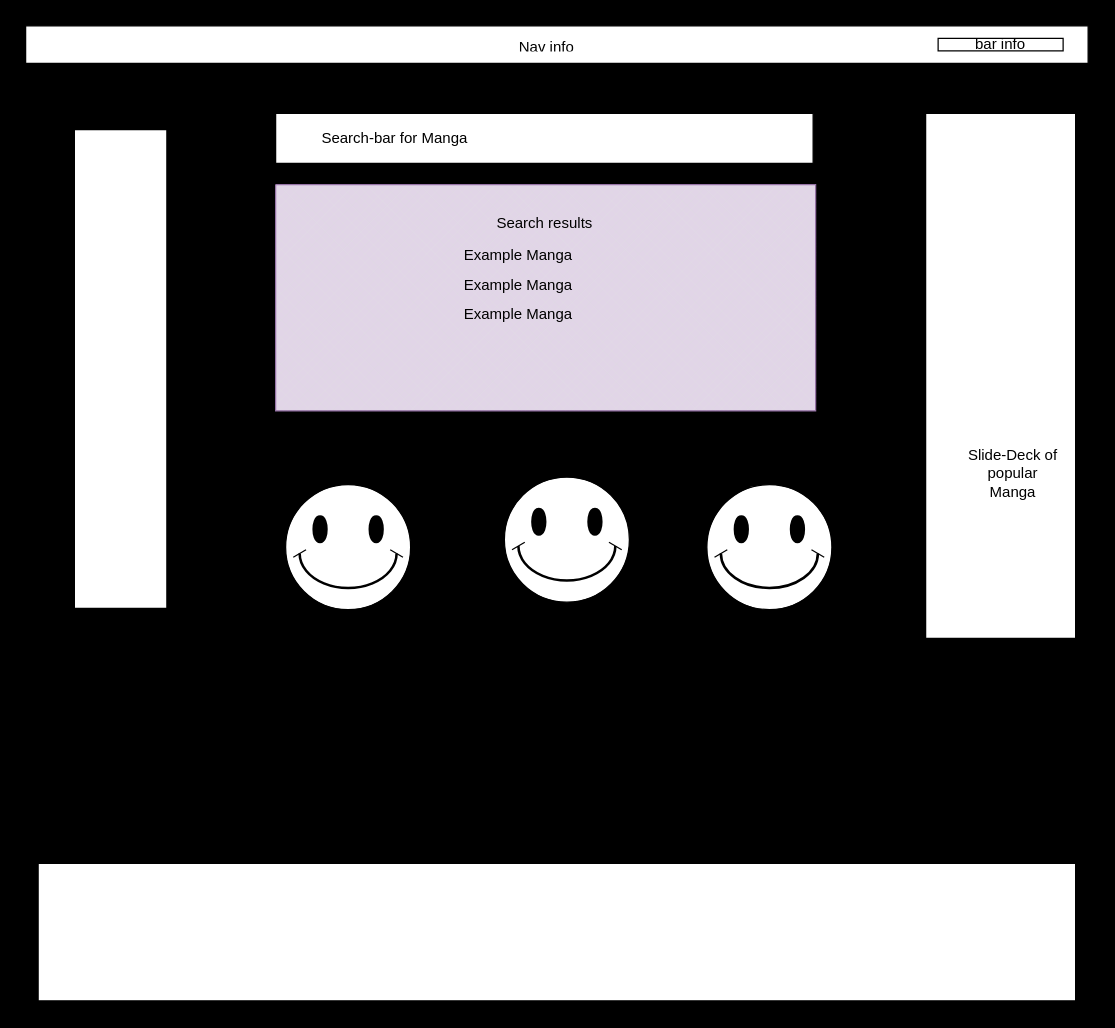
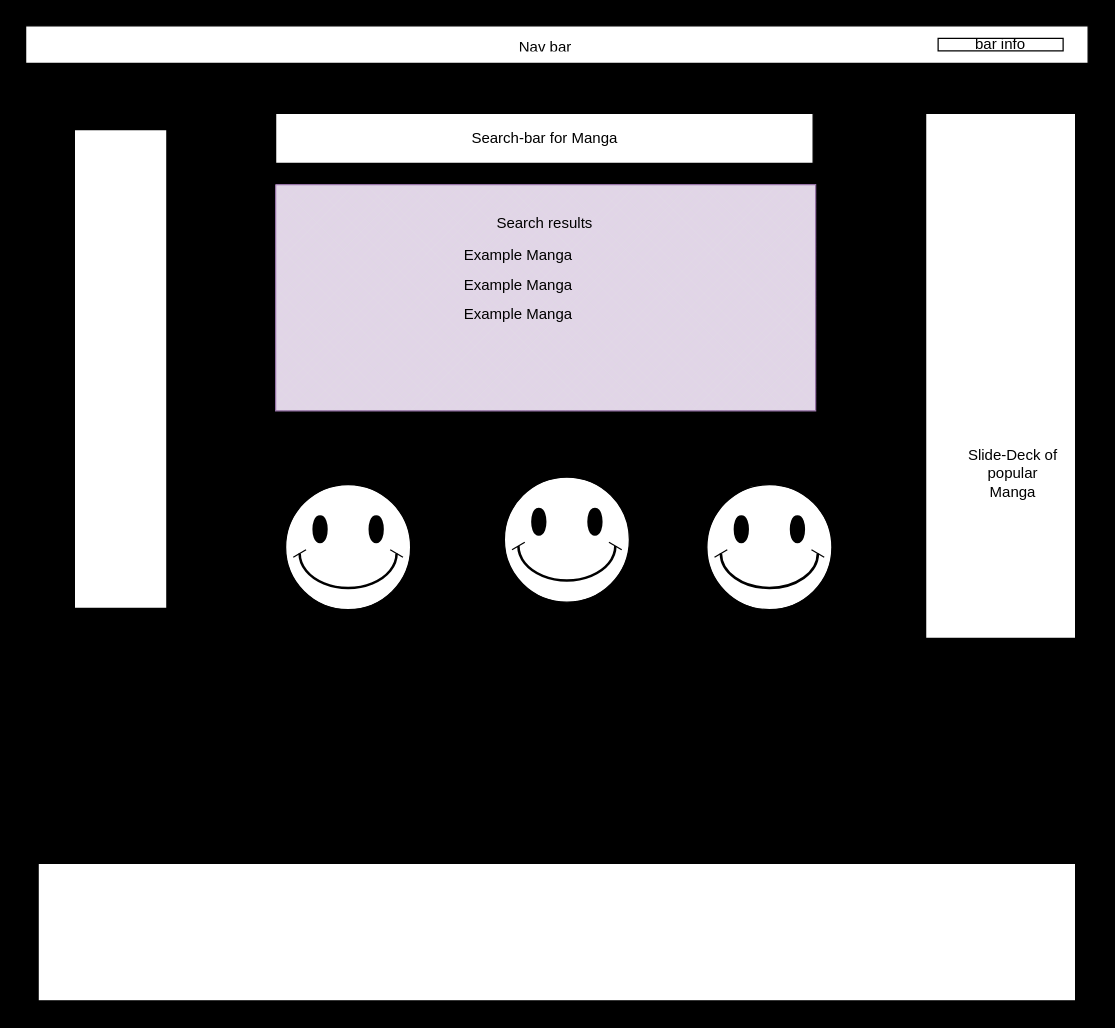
(549, 47) -> (547, 47)
(394, 138) -> (544, 138)
